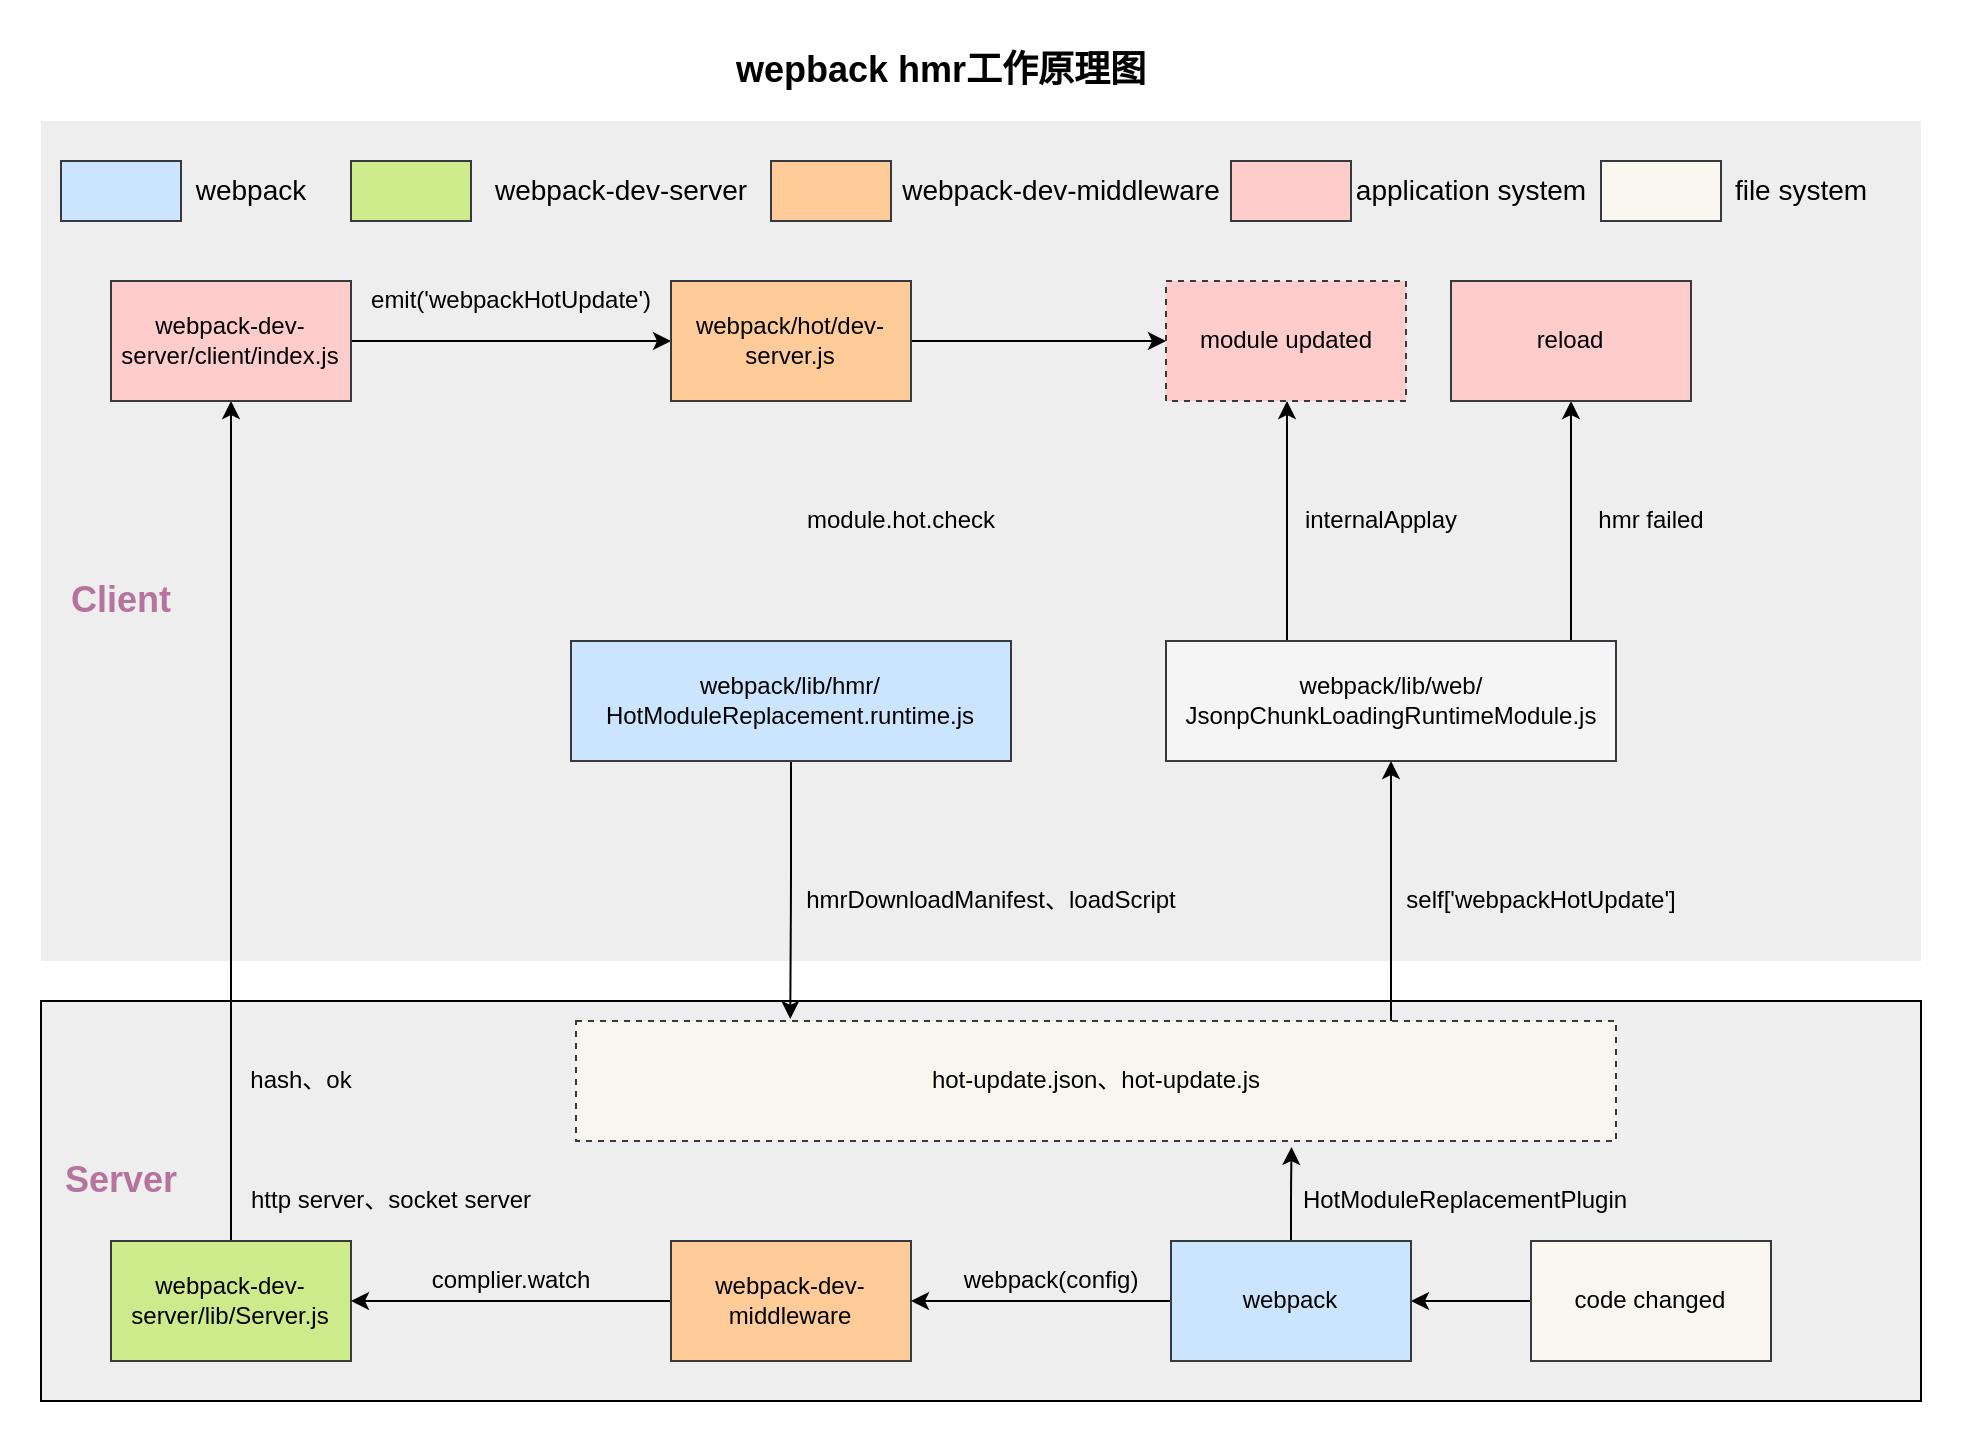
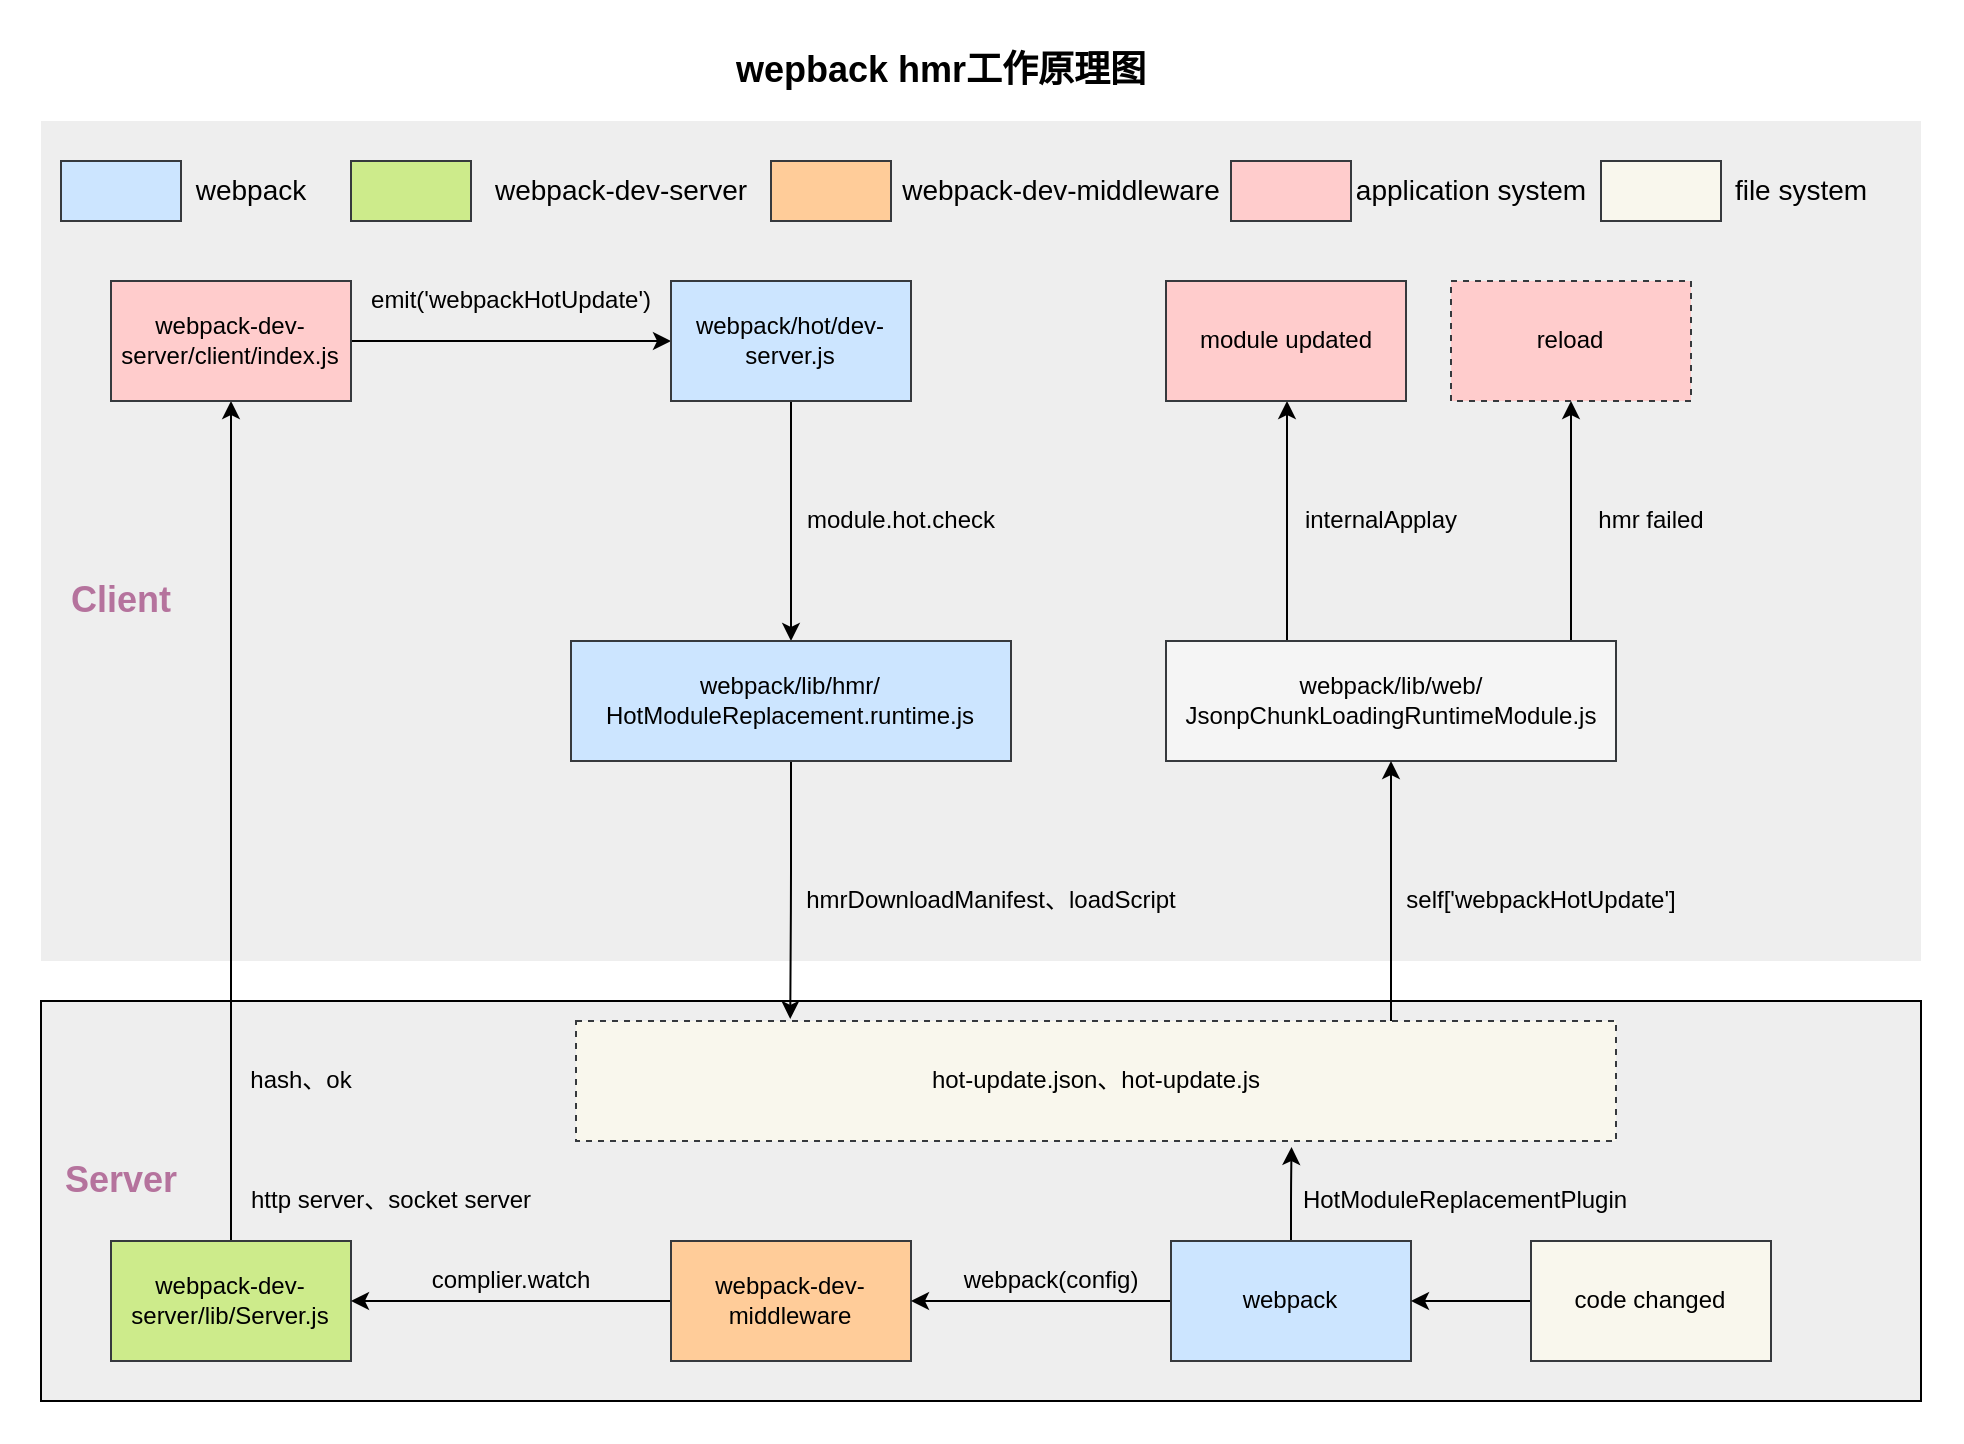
(791, 341) -> (791, 341)
(1032, 341) -> (791, 514)
(1286, 341) -> (1286, 341)
(1571, 341) -> (1571, 341)
